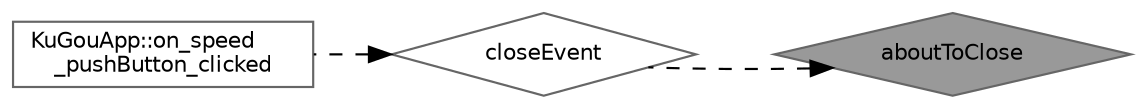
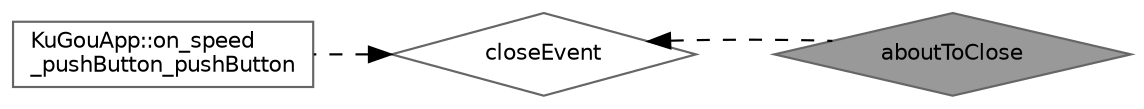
(163, 54) -> (163, 54)
(729, 69) -> (752, 40)
